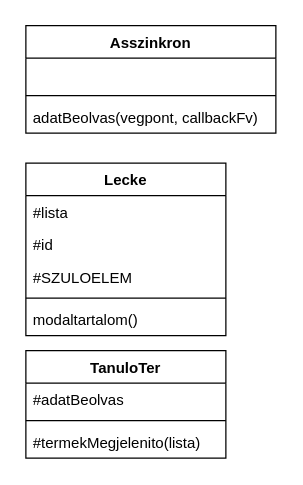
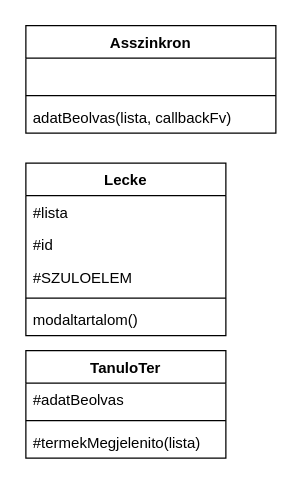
(152, 127) -> (145, 118)
